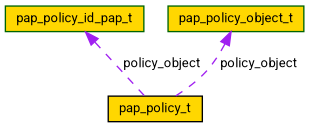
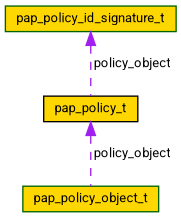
(75, 19) -> (91, 19)
(204, 74) -> (91, 161)
